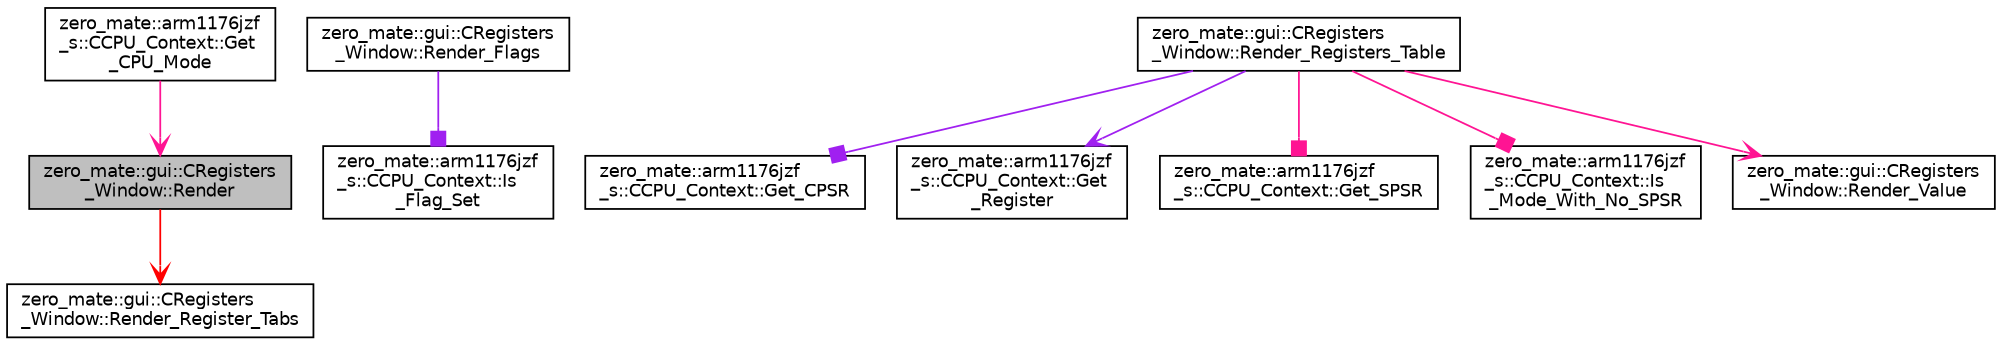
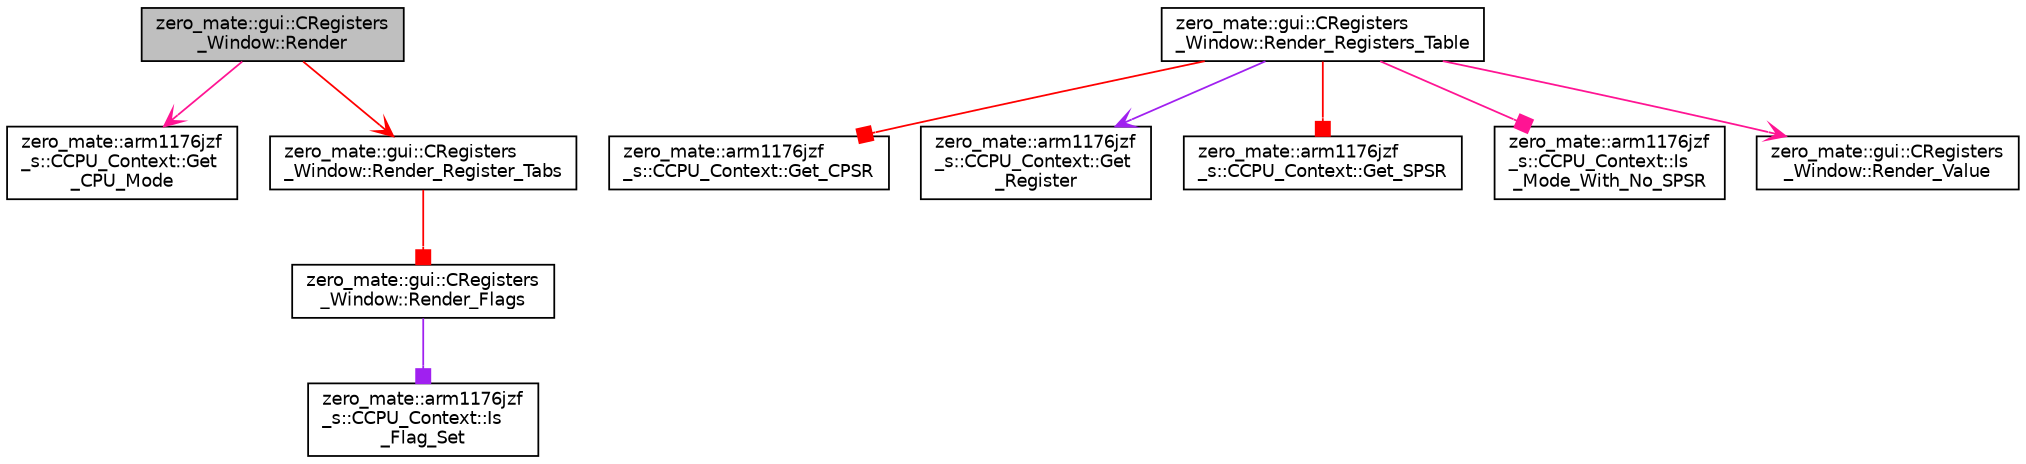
(1299, 104) -> (1323, 90)
(160, 109) -> (210, 88)
(1021, 111) -> (1040, 96)
none -> (423, 218)
